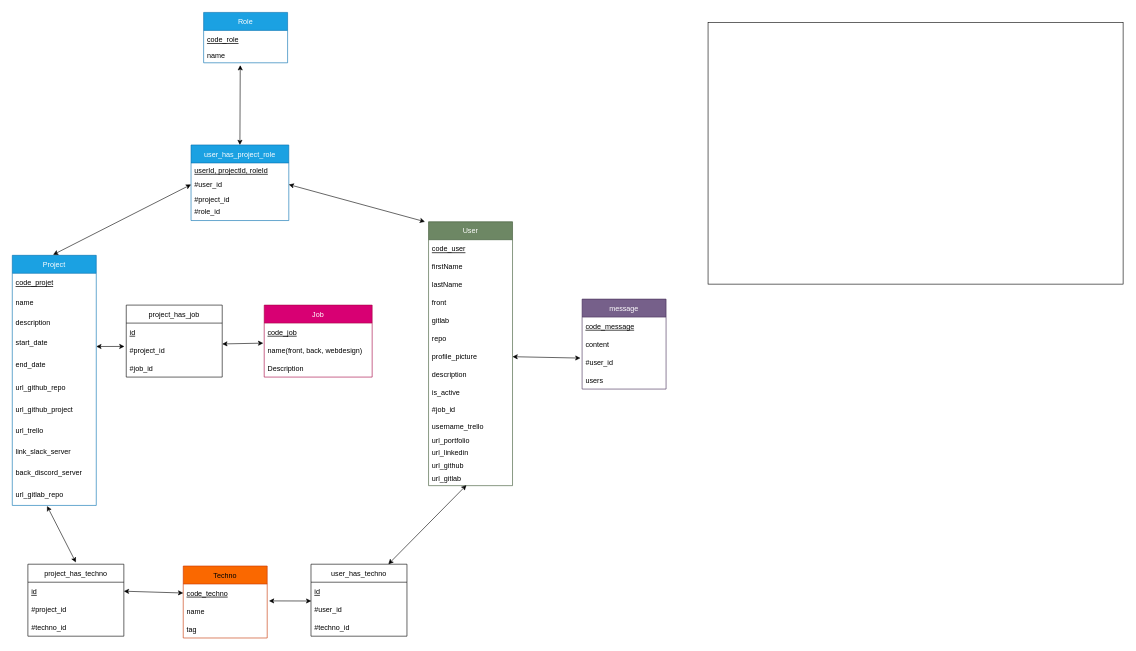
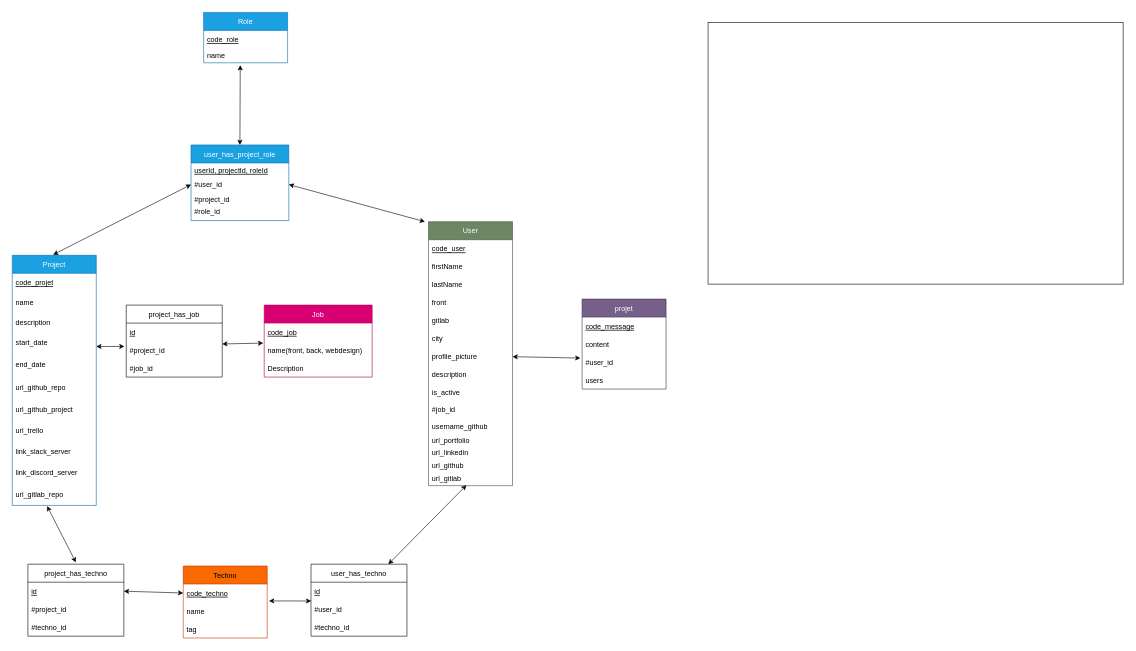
(624, 308) -> (624, 308)
(440, 339) -> (439, 339)
(460, 426) -> (461, 426)
(53, 473) -> (51, 473)
